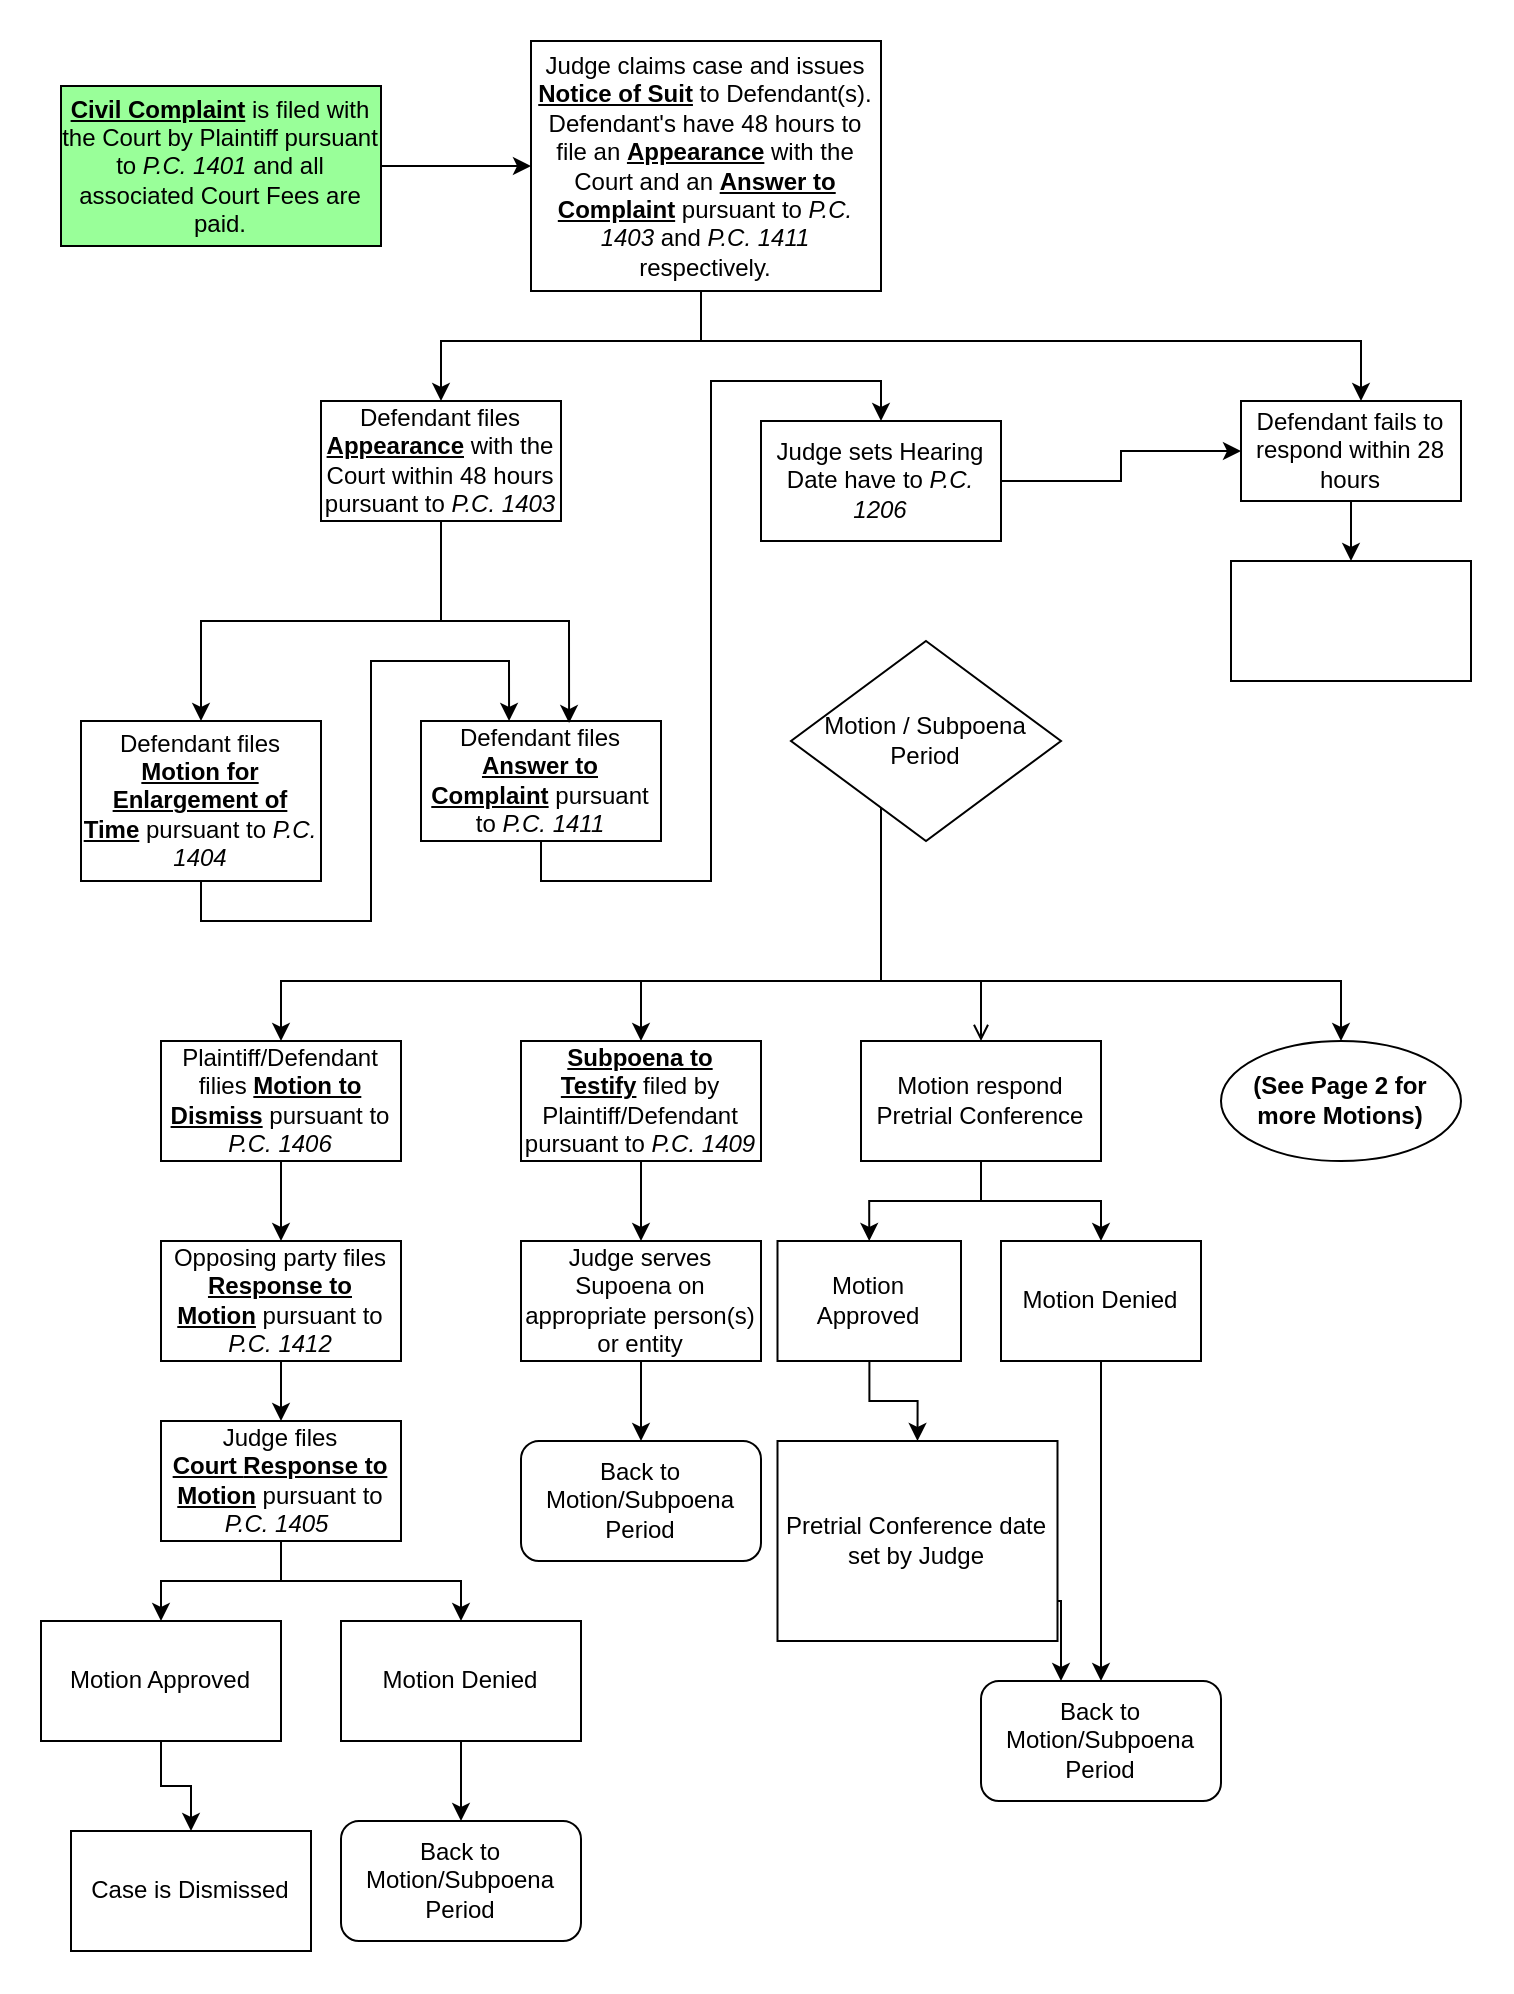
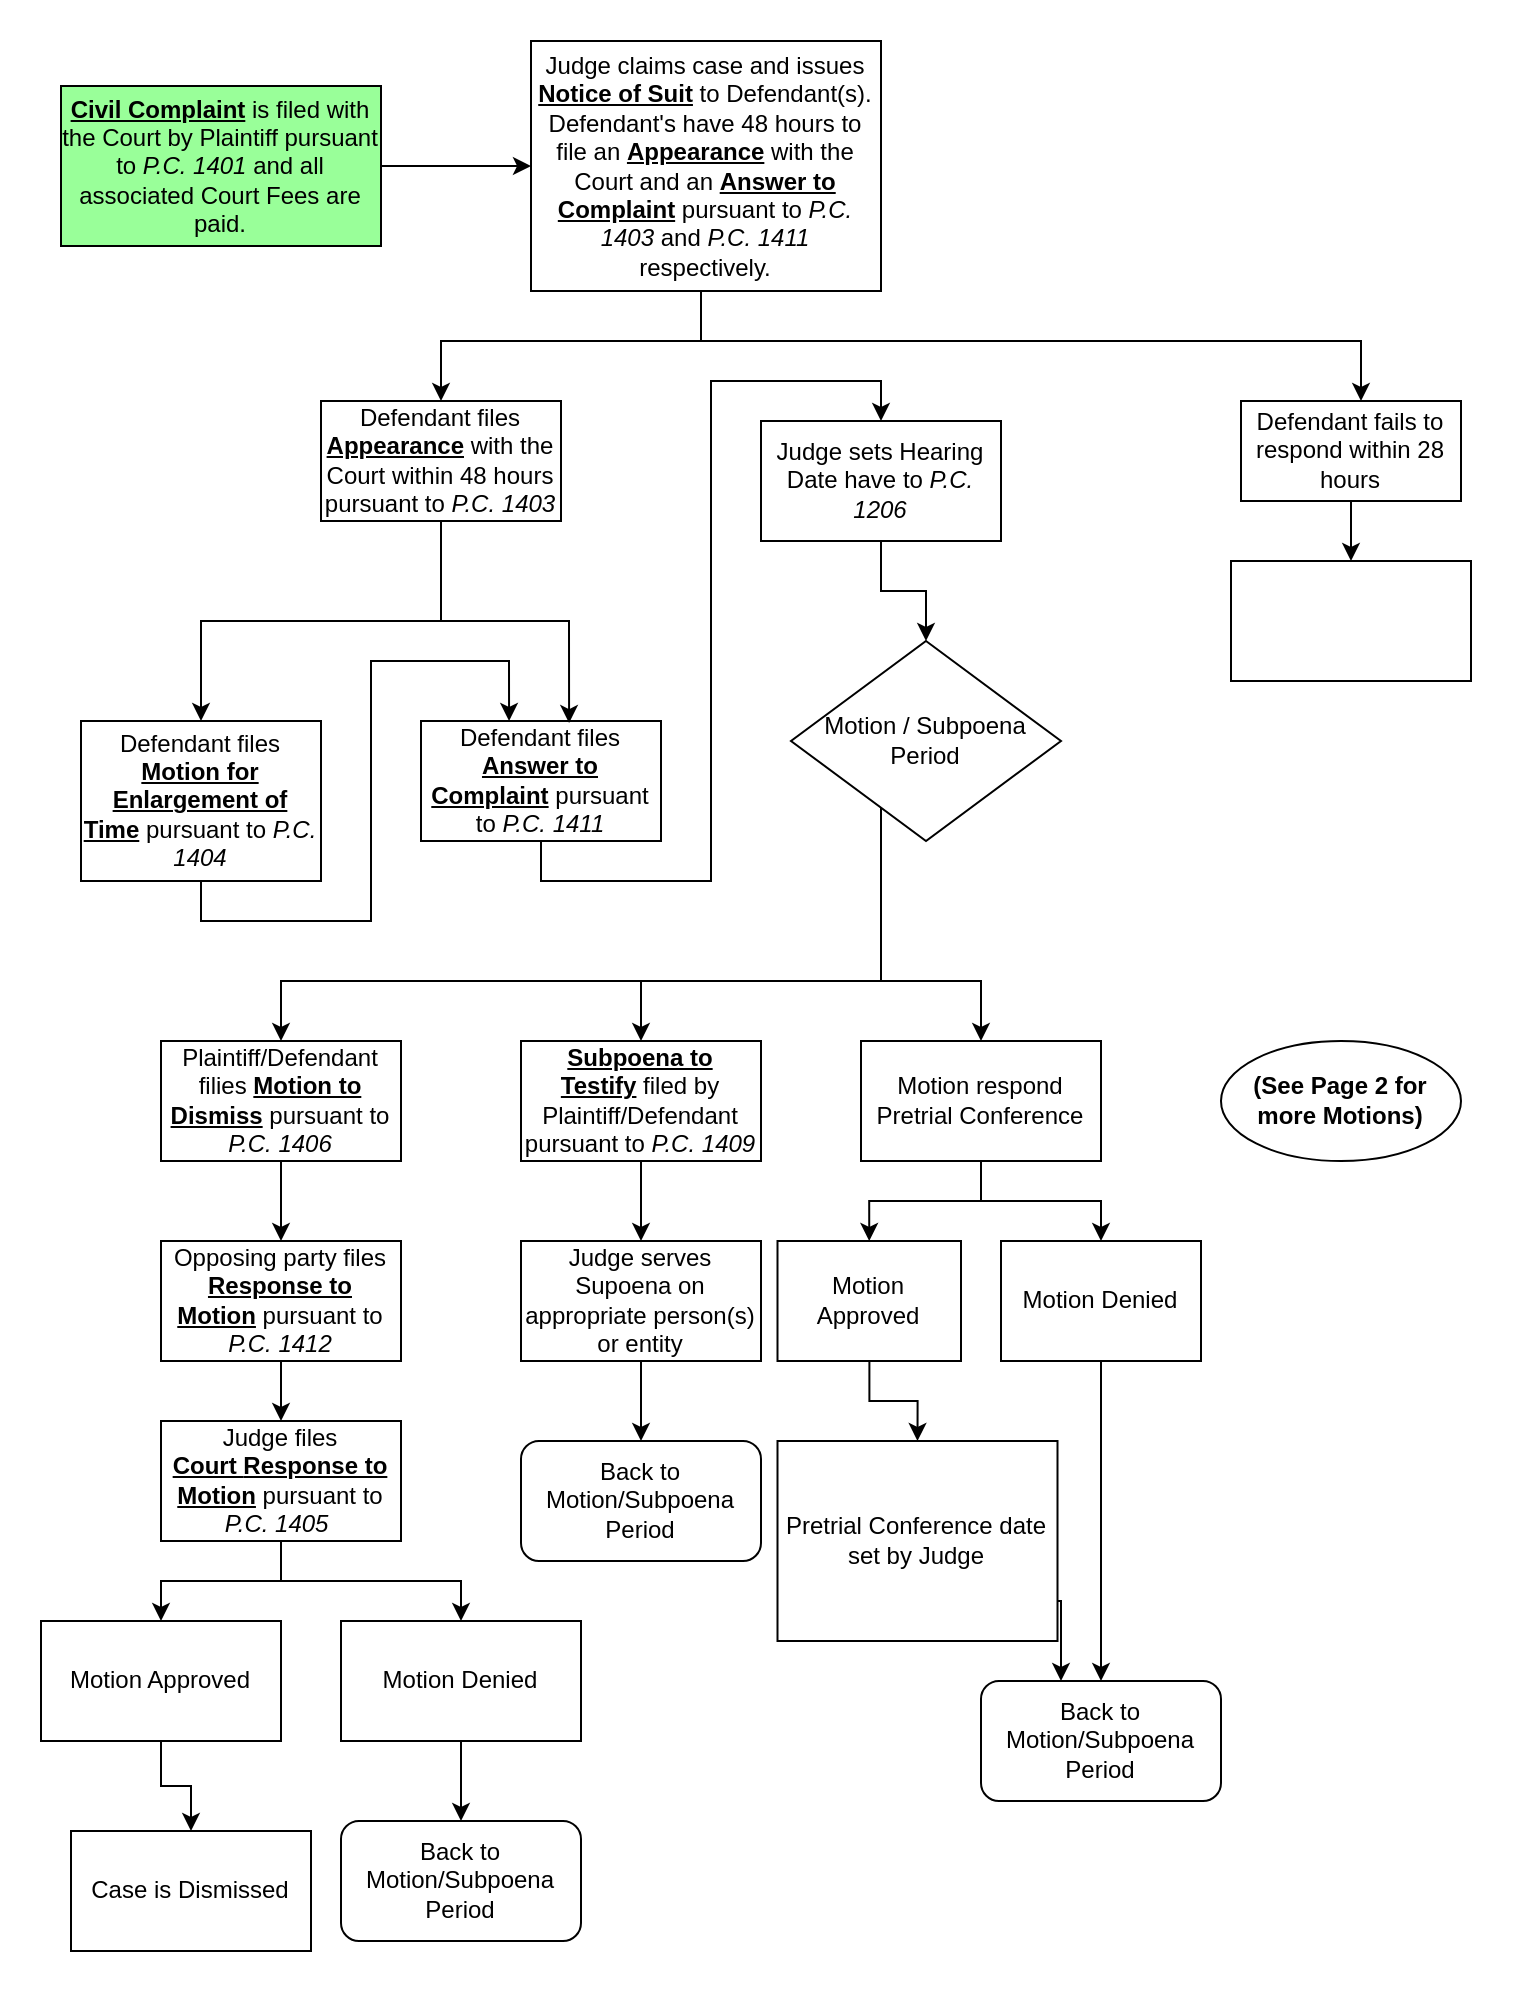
(1121, 473) -> (897, 591)
(1186, 981) -> none
(981, 1028) -> (981, 1026)
